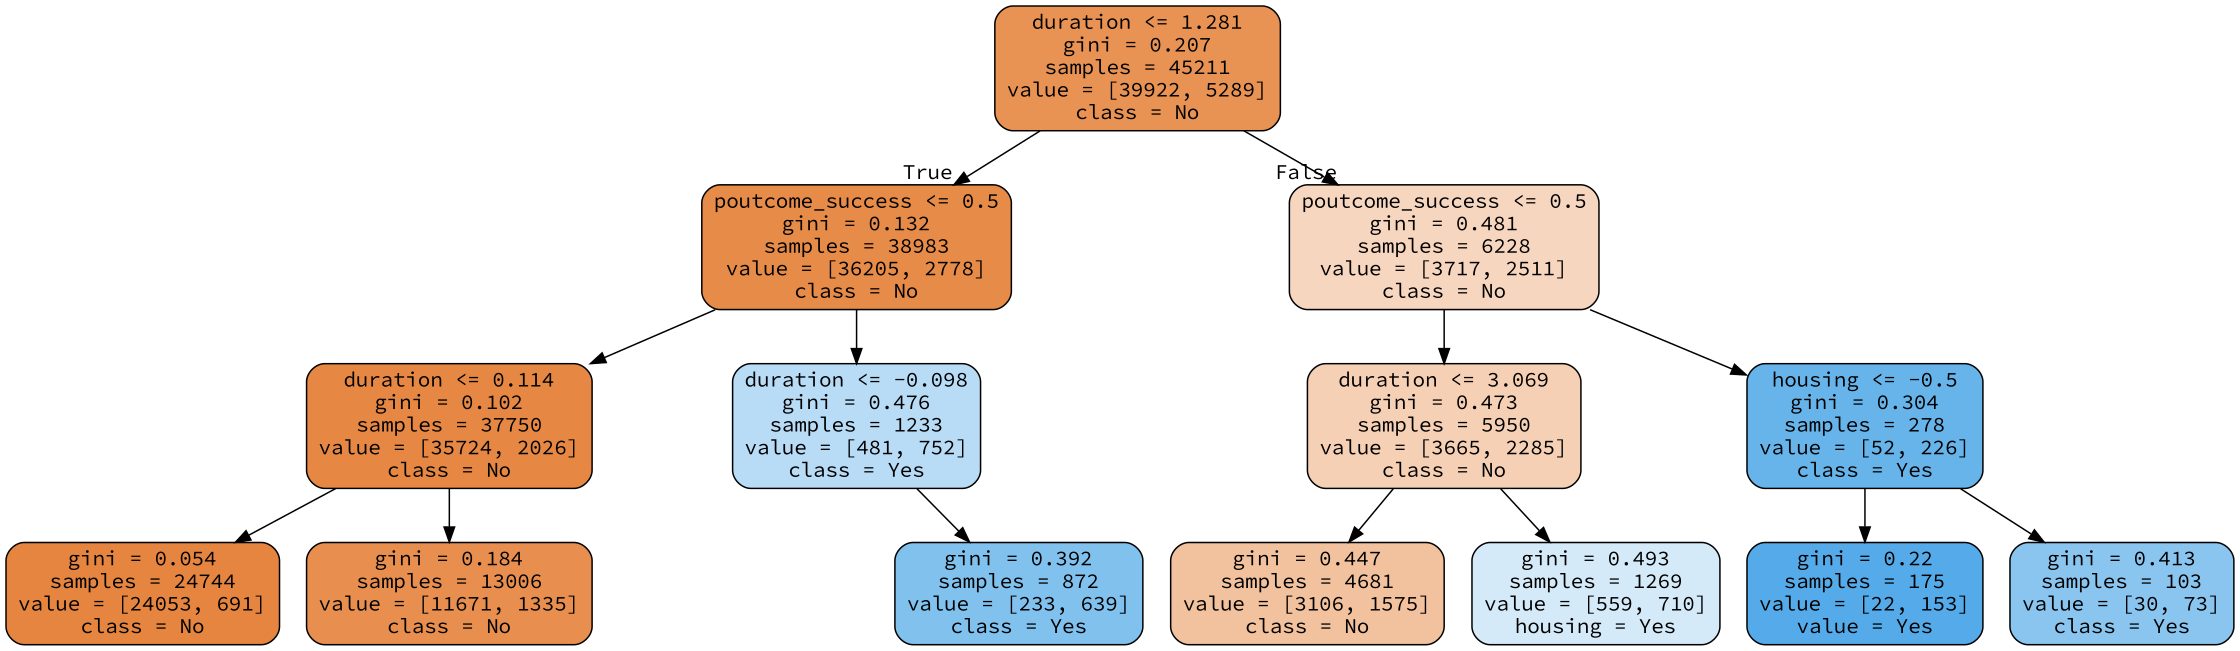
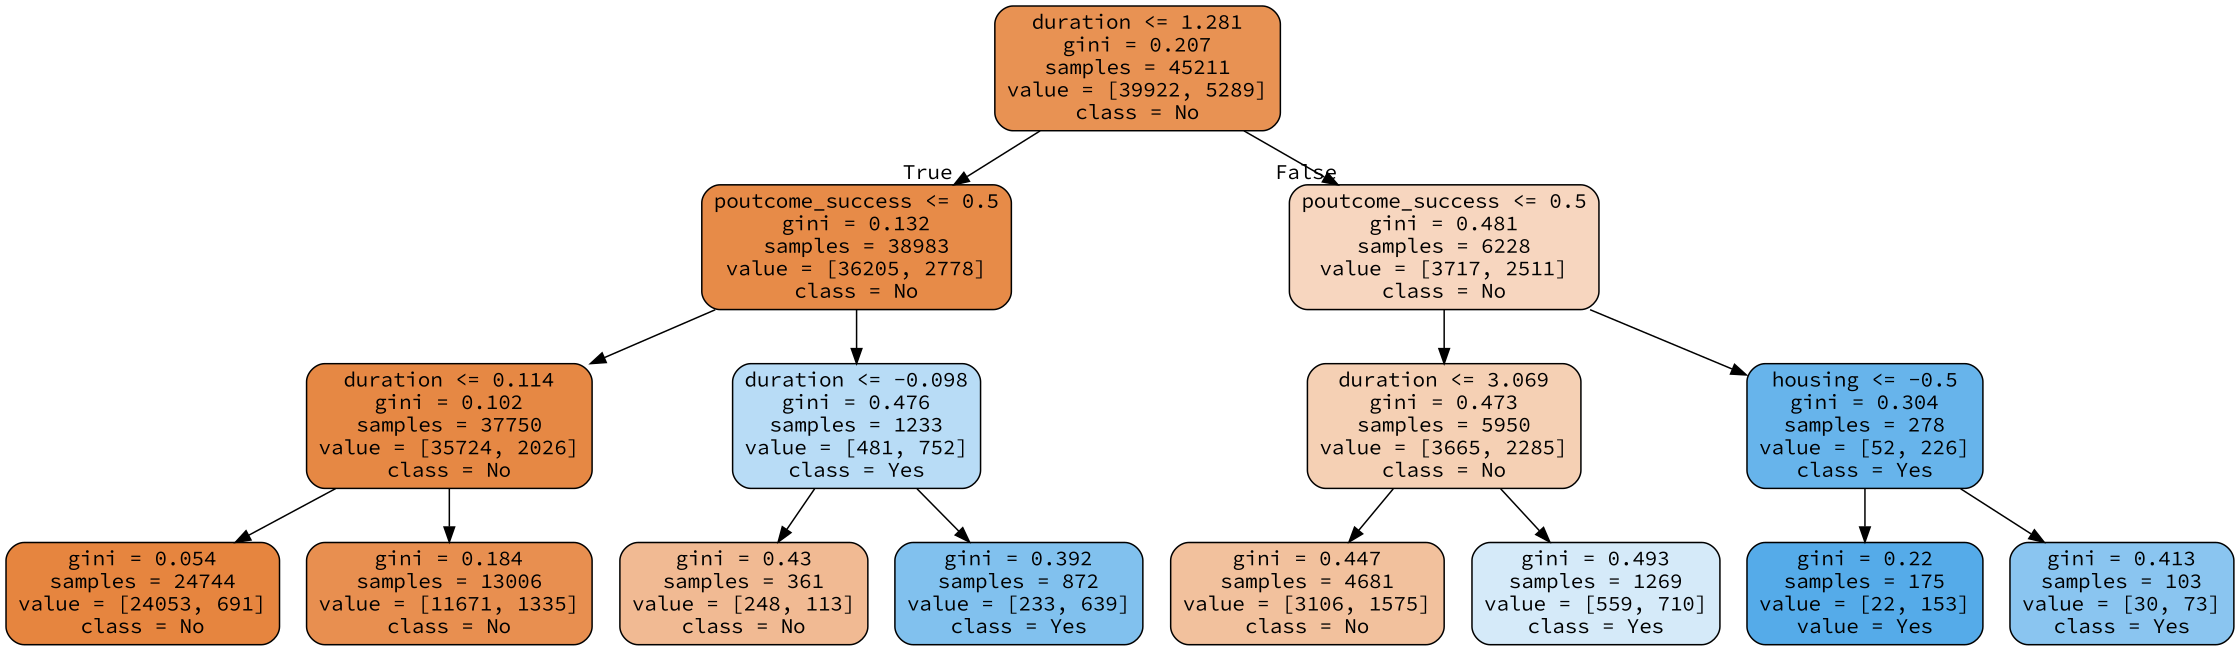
none -> (744, 594)
(1596, 594) -> (1596, 594)
